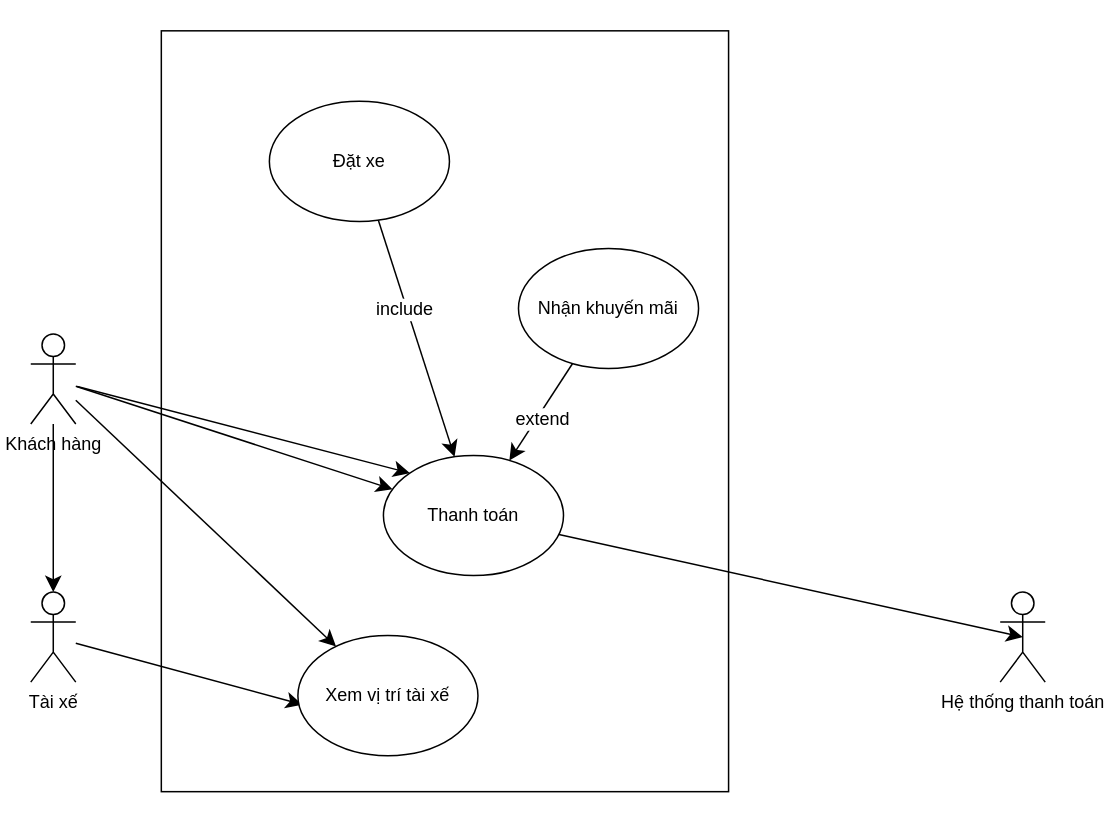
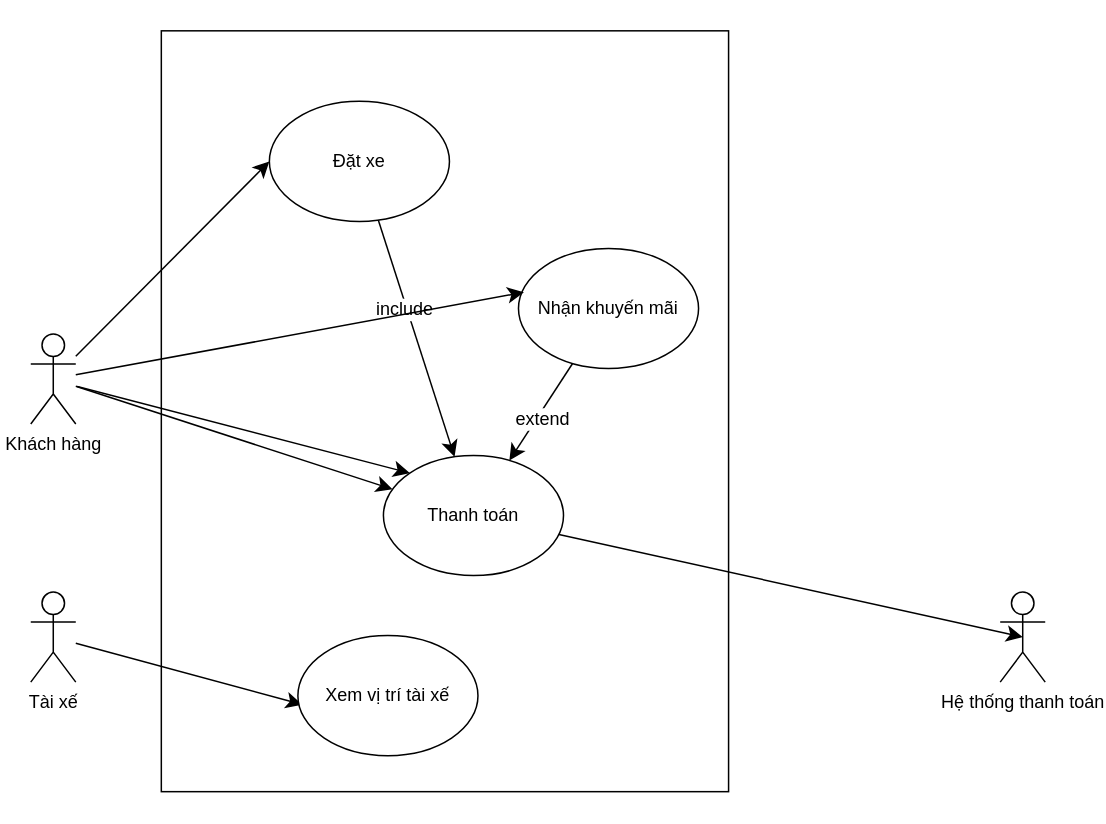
(53, 502) -> (169, 263)
(201, 519) -> (294, 334)
